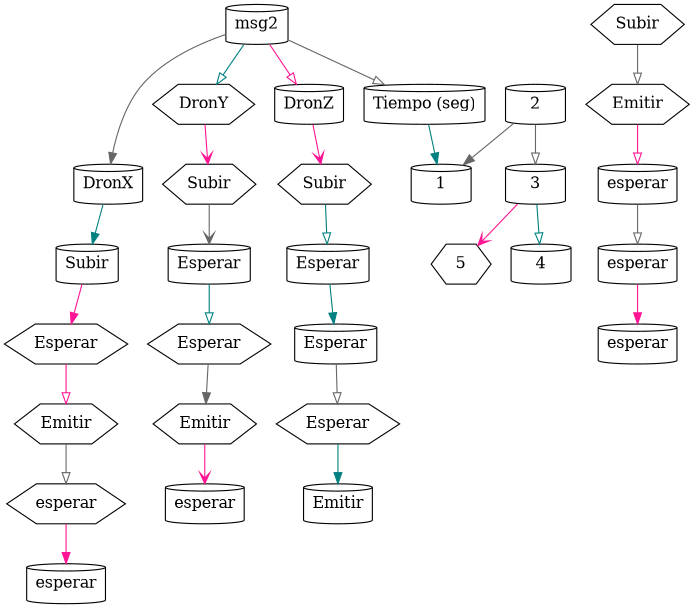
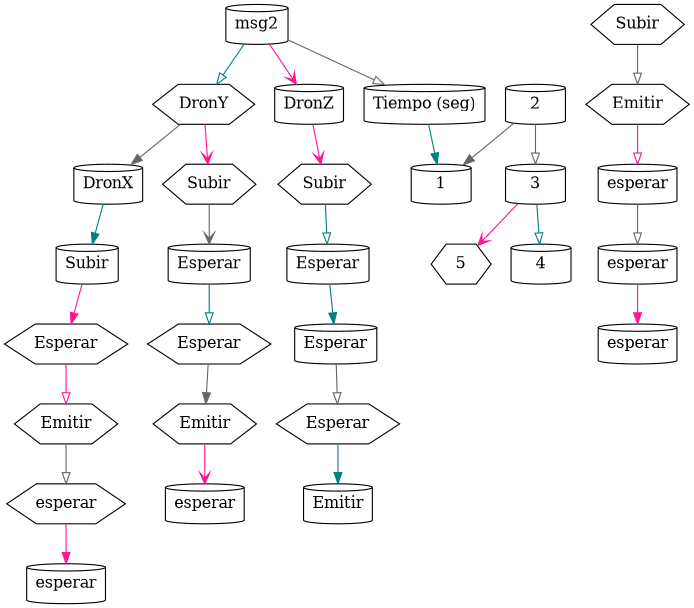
(280, 60) -> (280, 60)
(150, 76) -> (160, 141)
